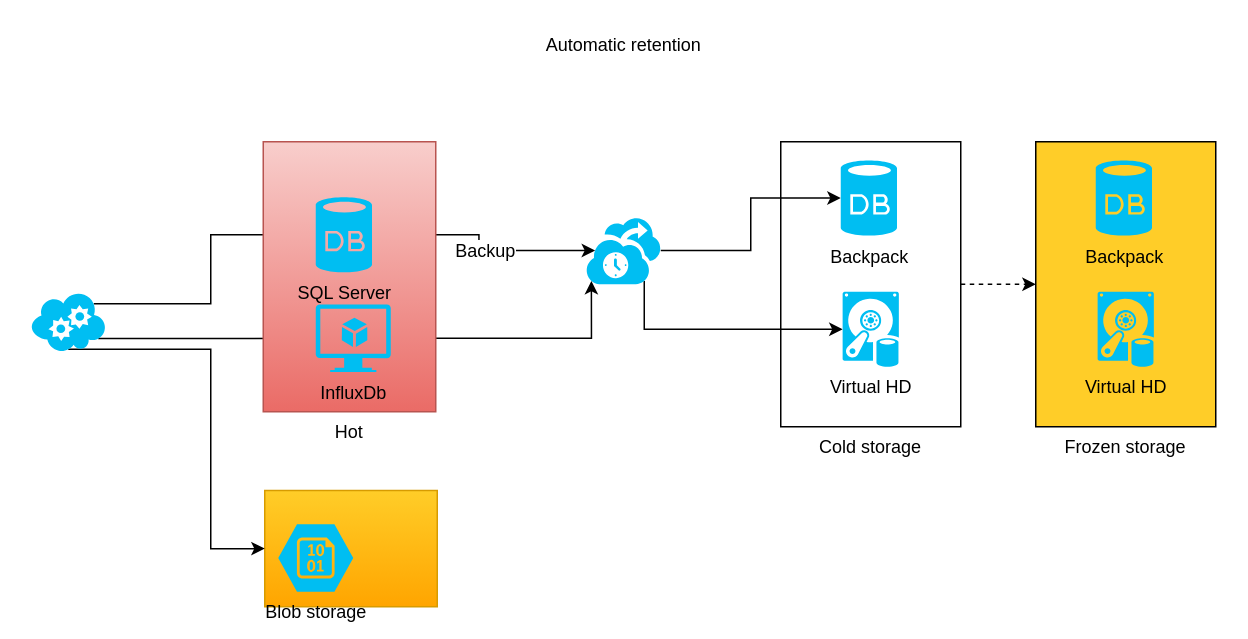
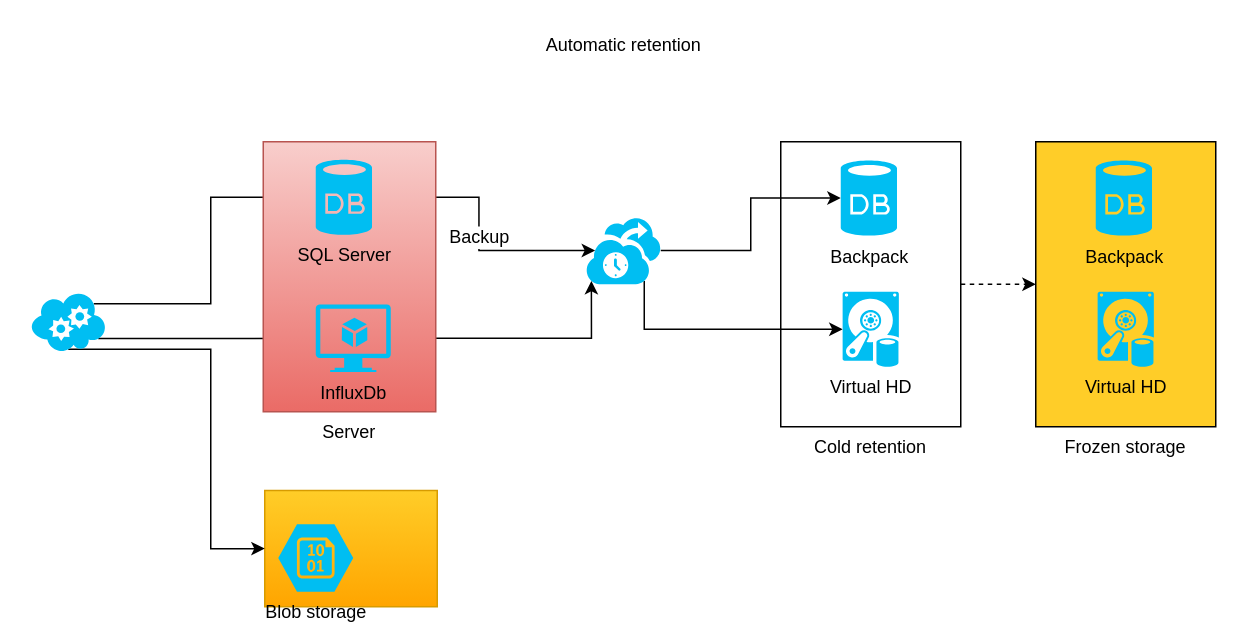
(344, 235) -> (344, 197)
(350, 433) -> (350, 433)
(871, 448) -> (871, 448)
